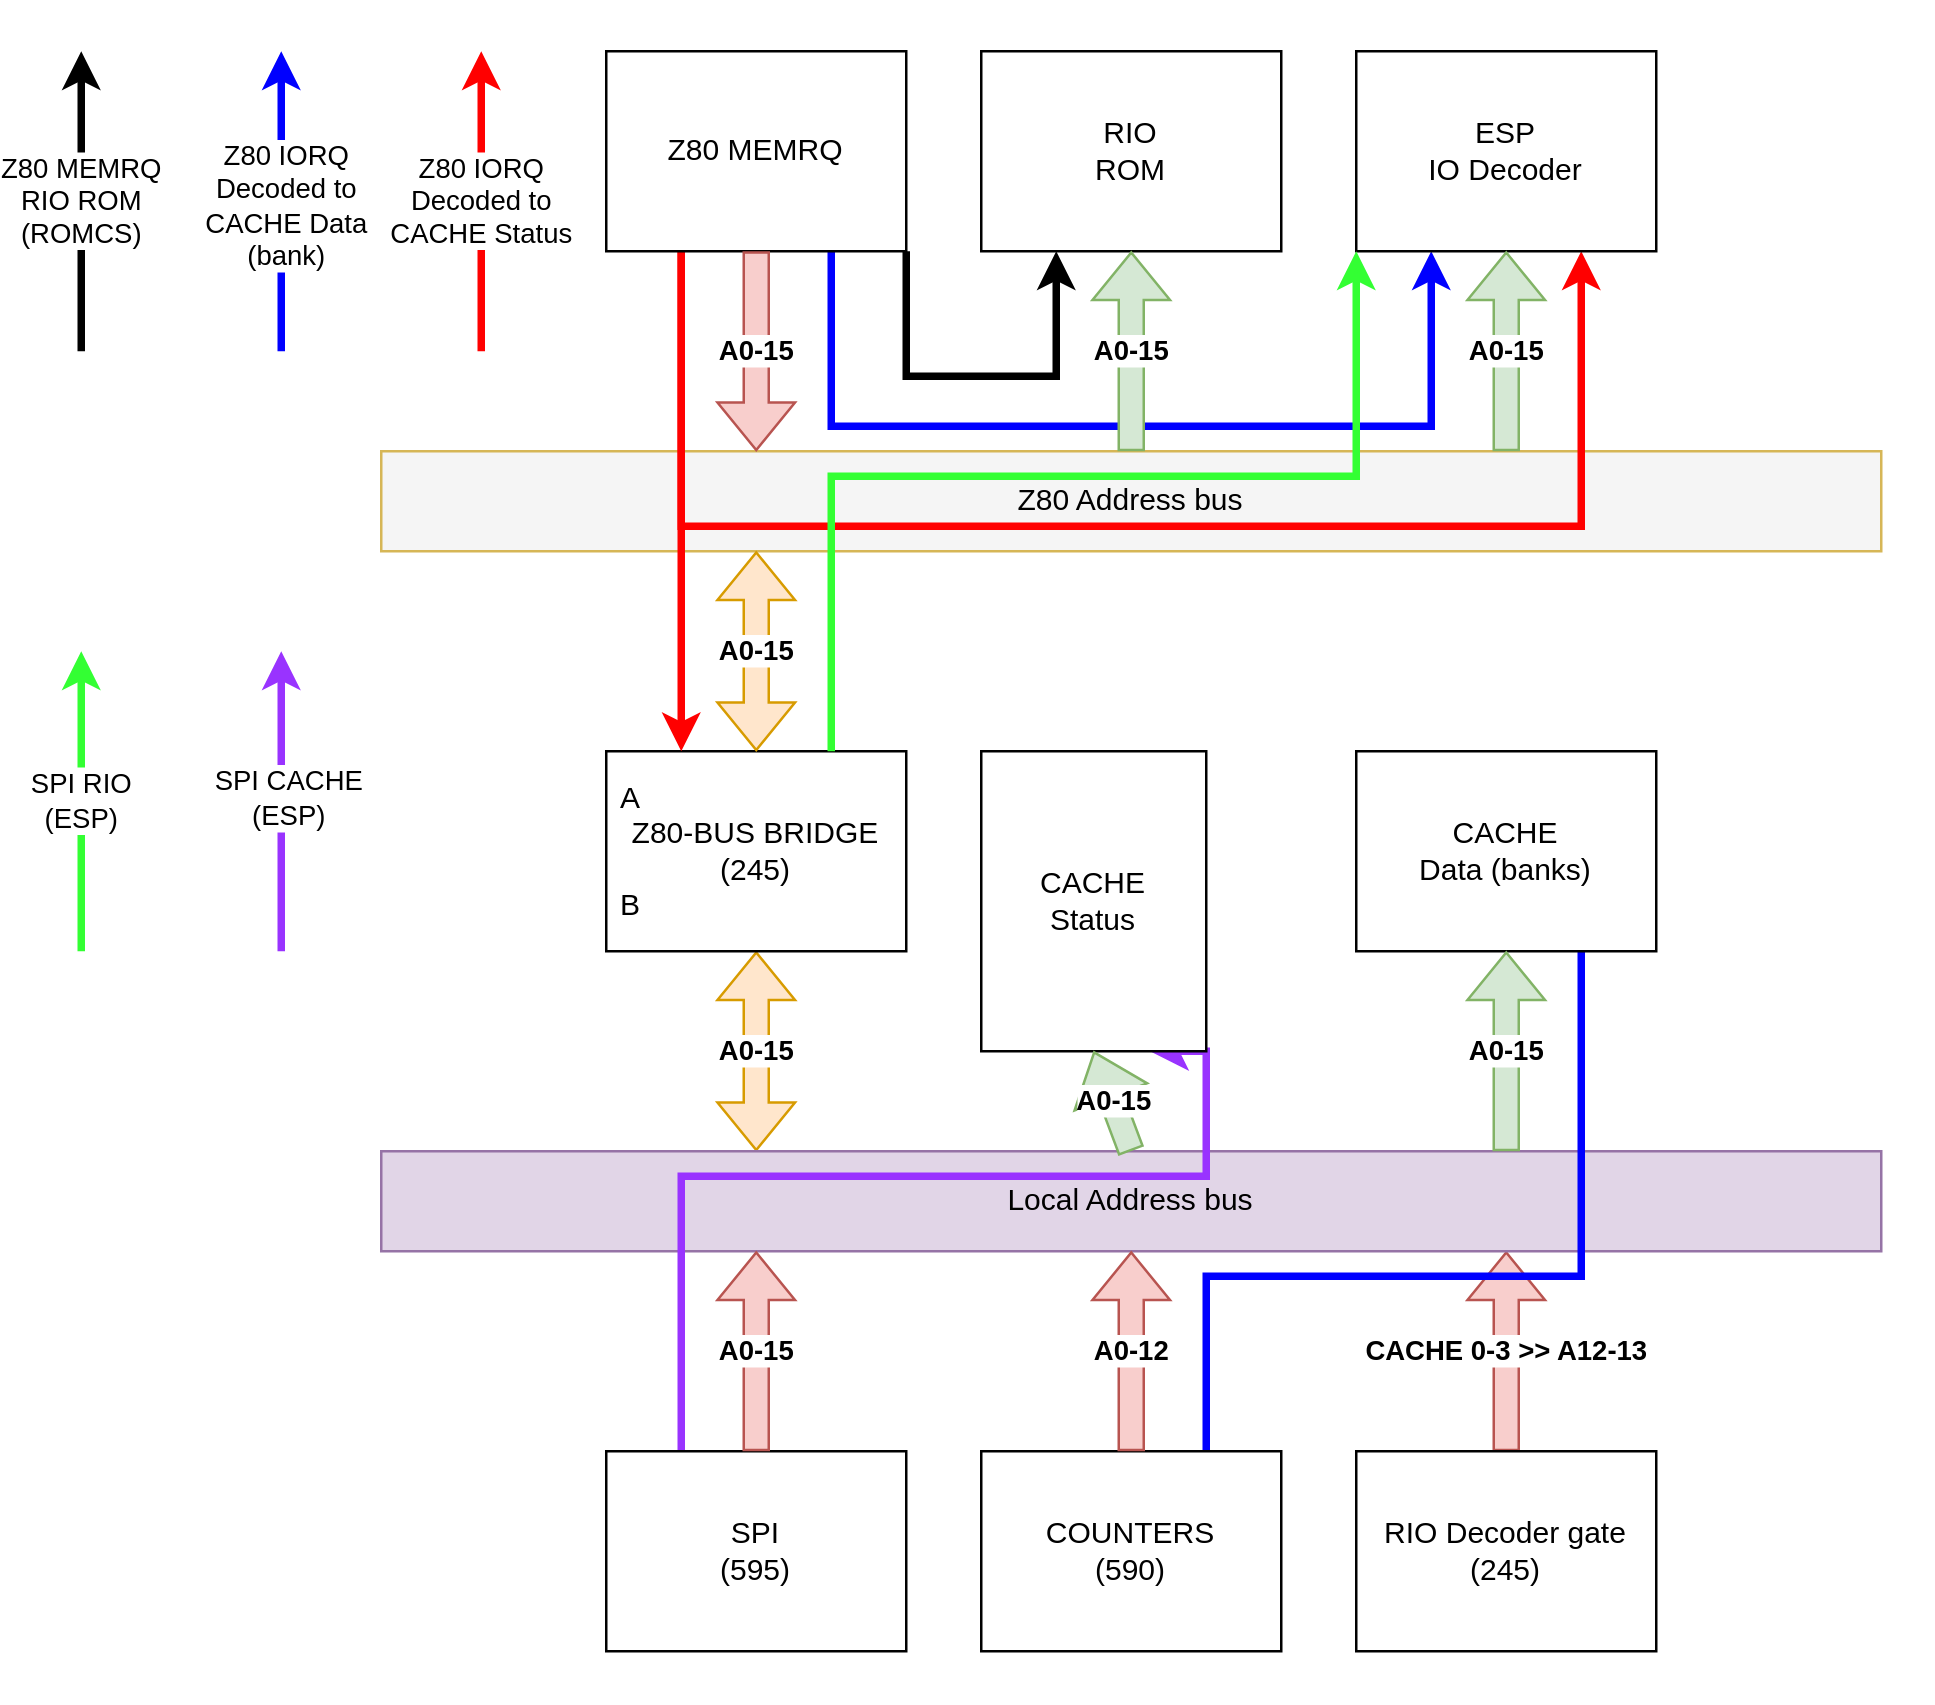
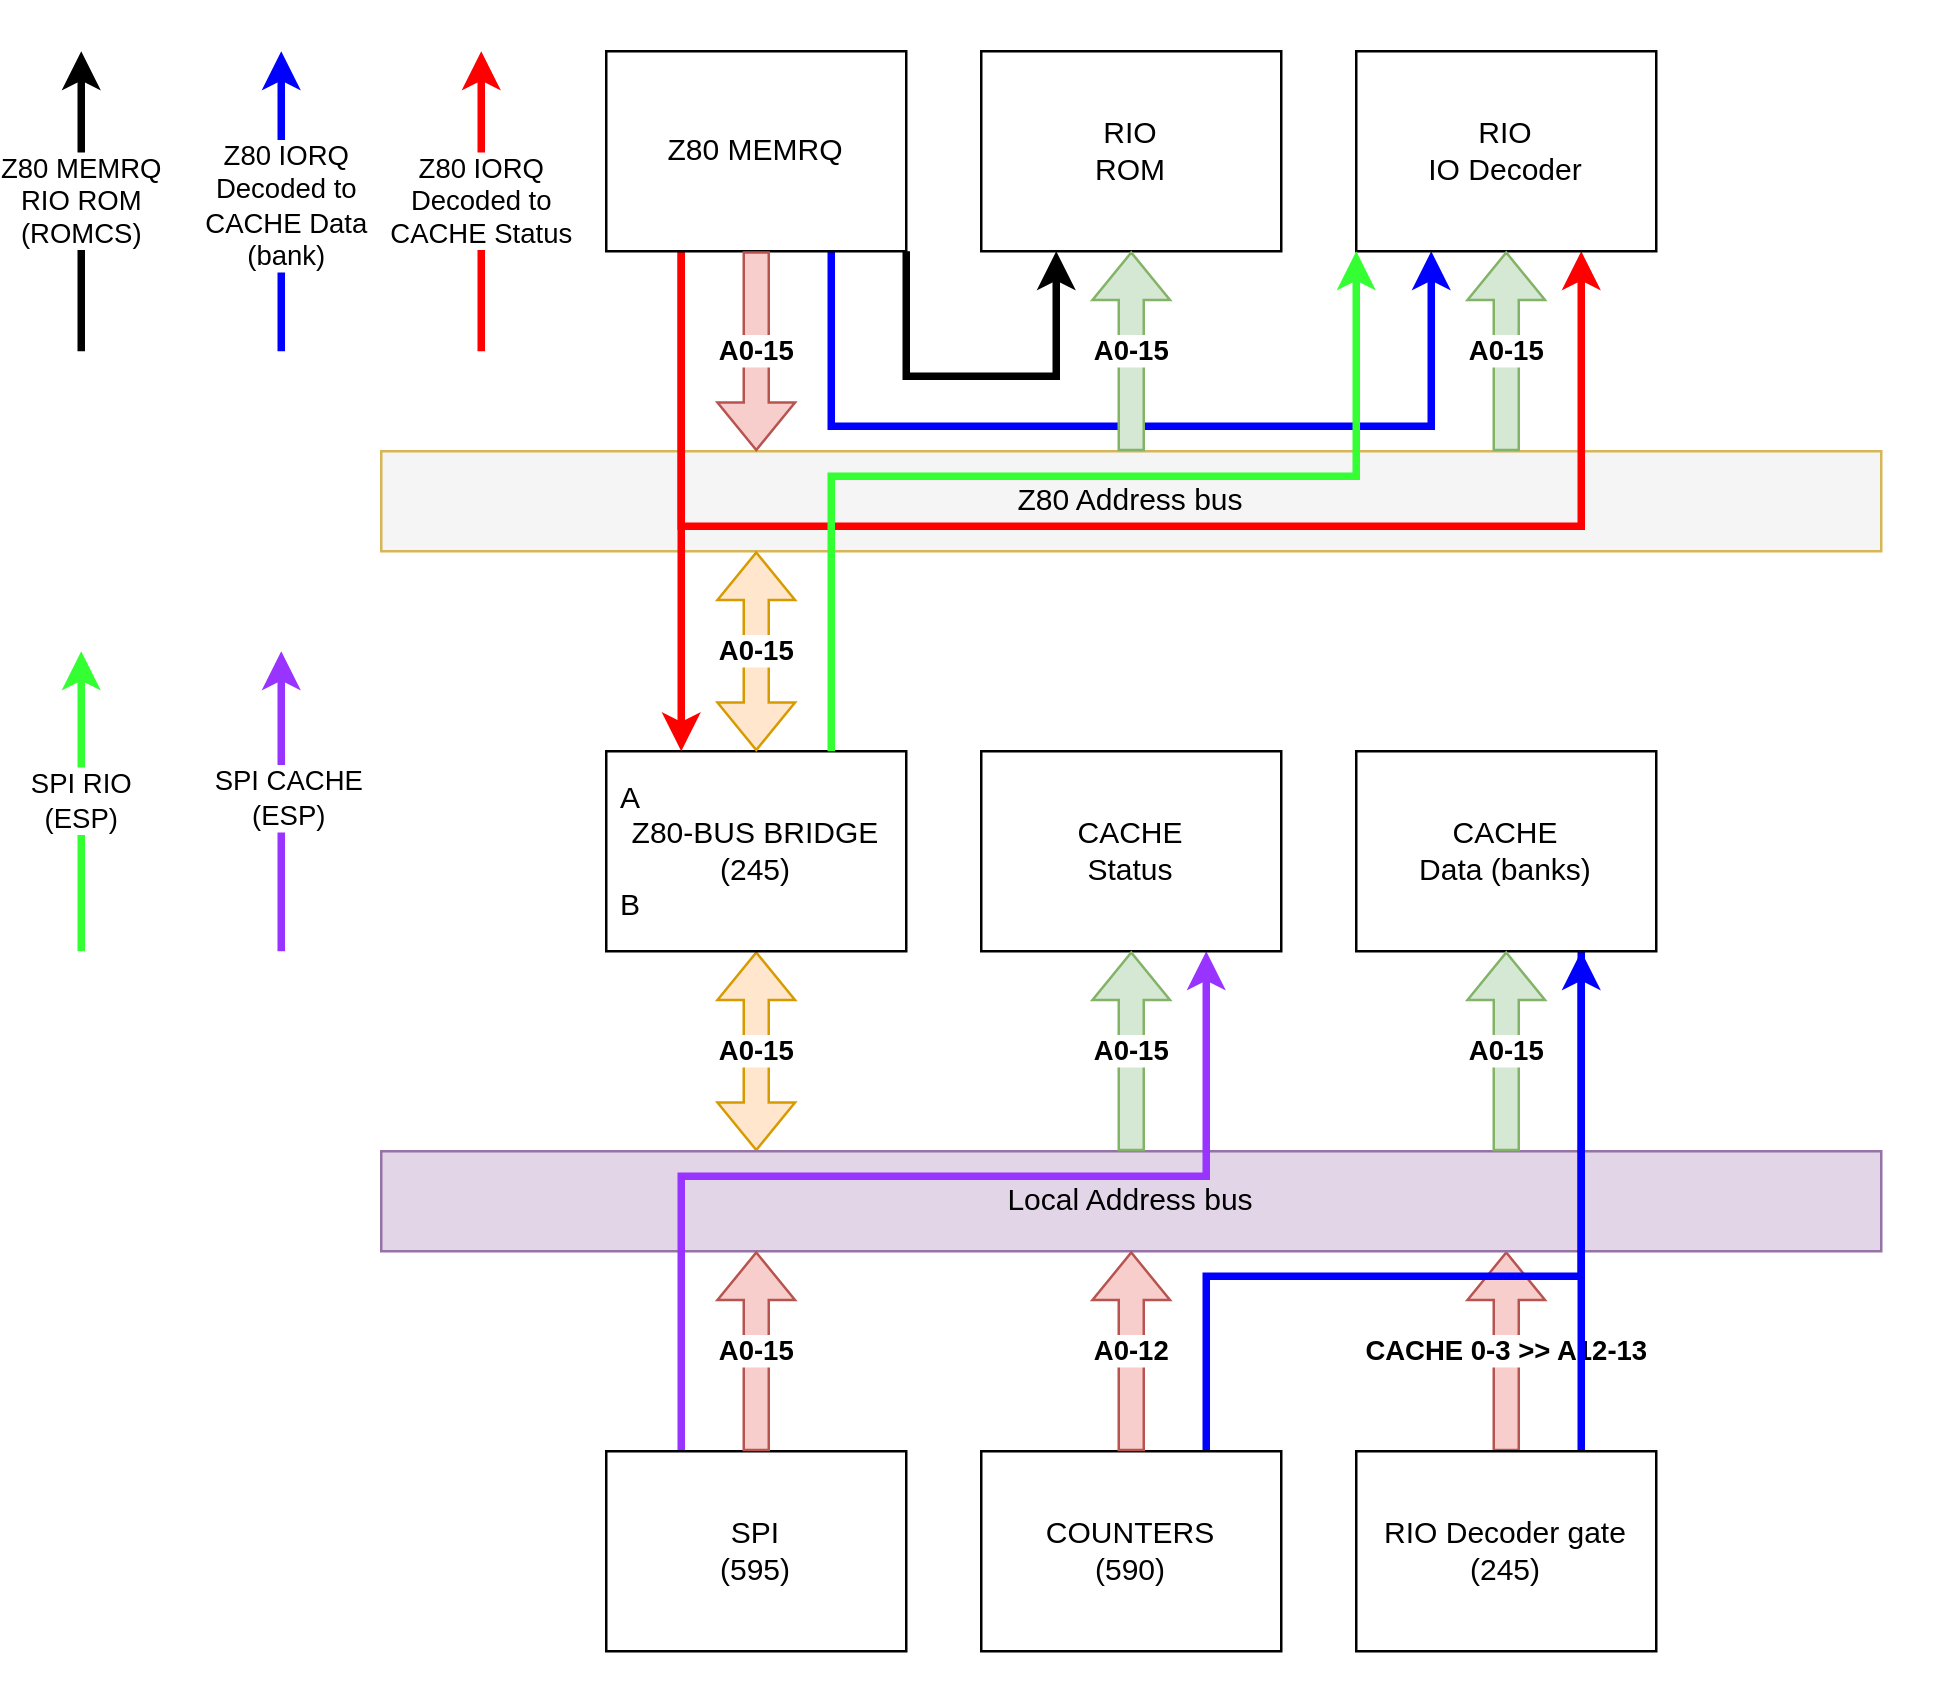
(1506, 151) -> (1506, 151)
(1094, 901) -> (1131, 851)
none -> (1581, 1366)
